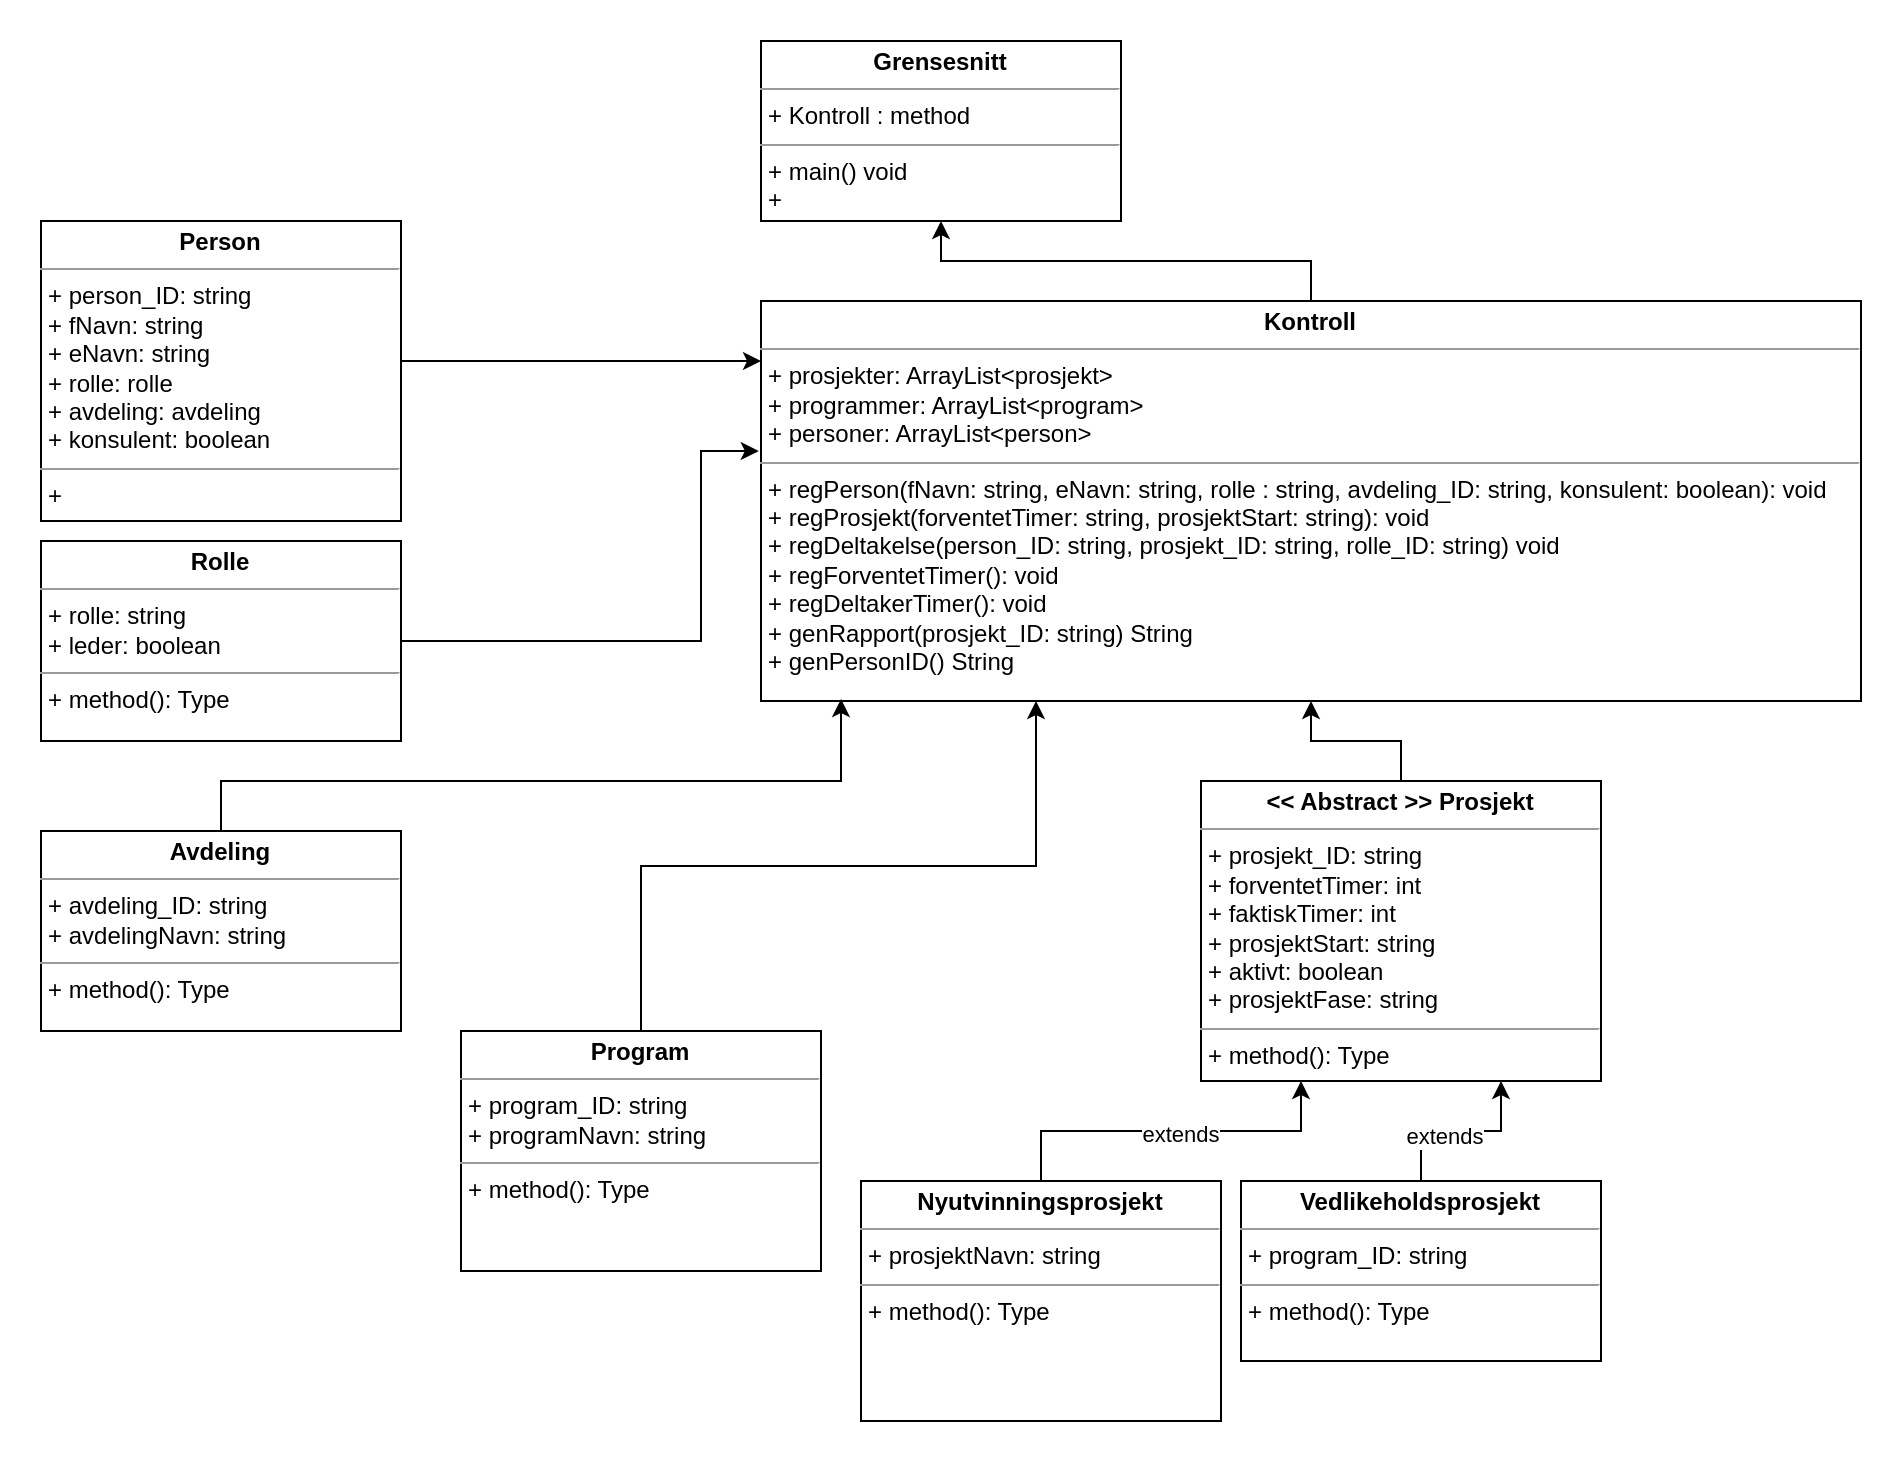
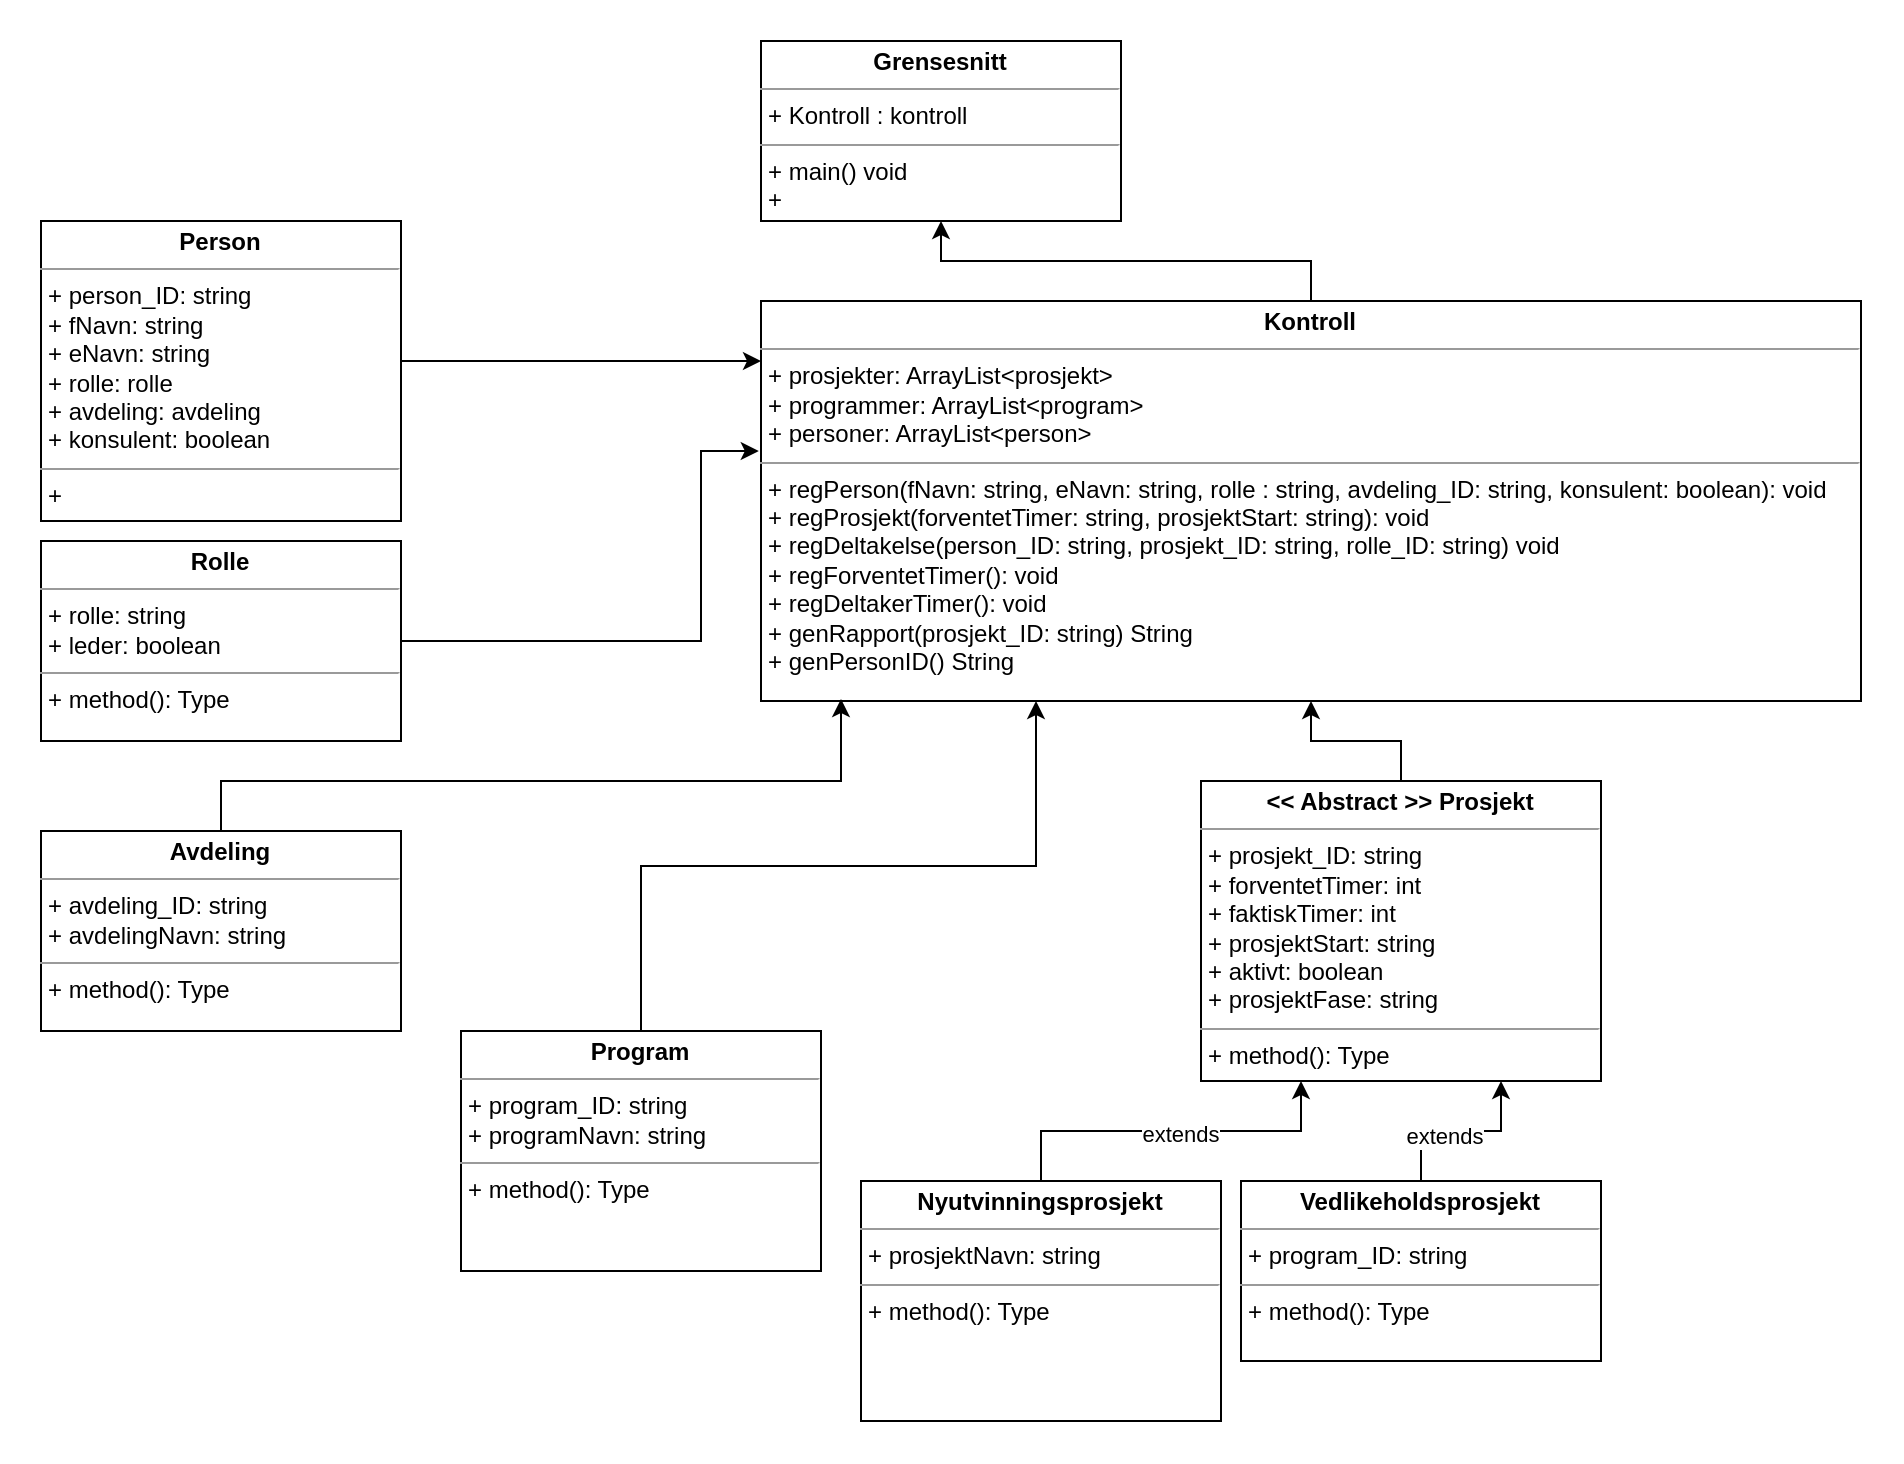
(870, 99) -> (877, 99)
